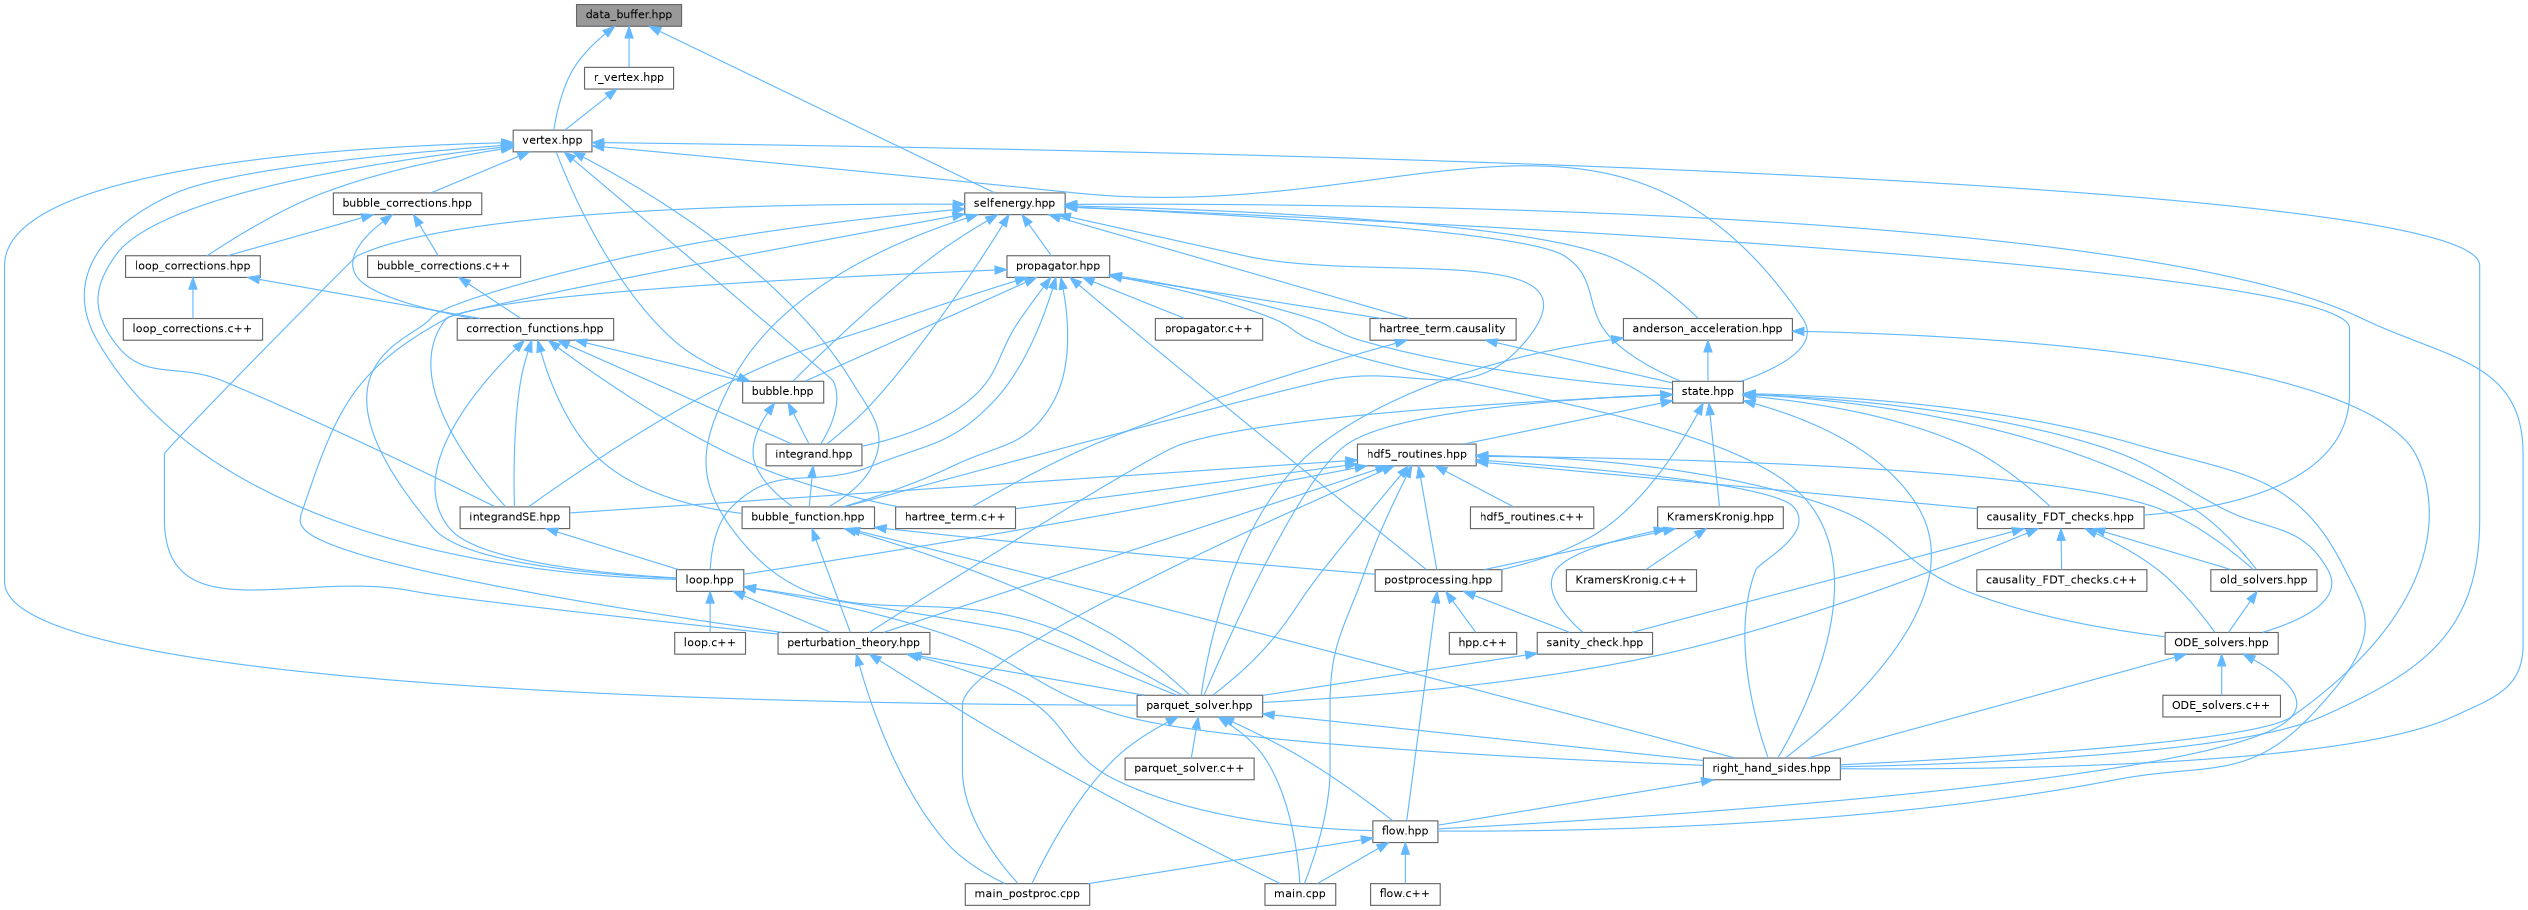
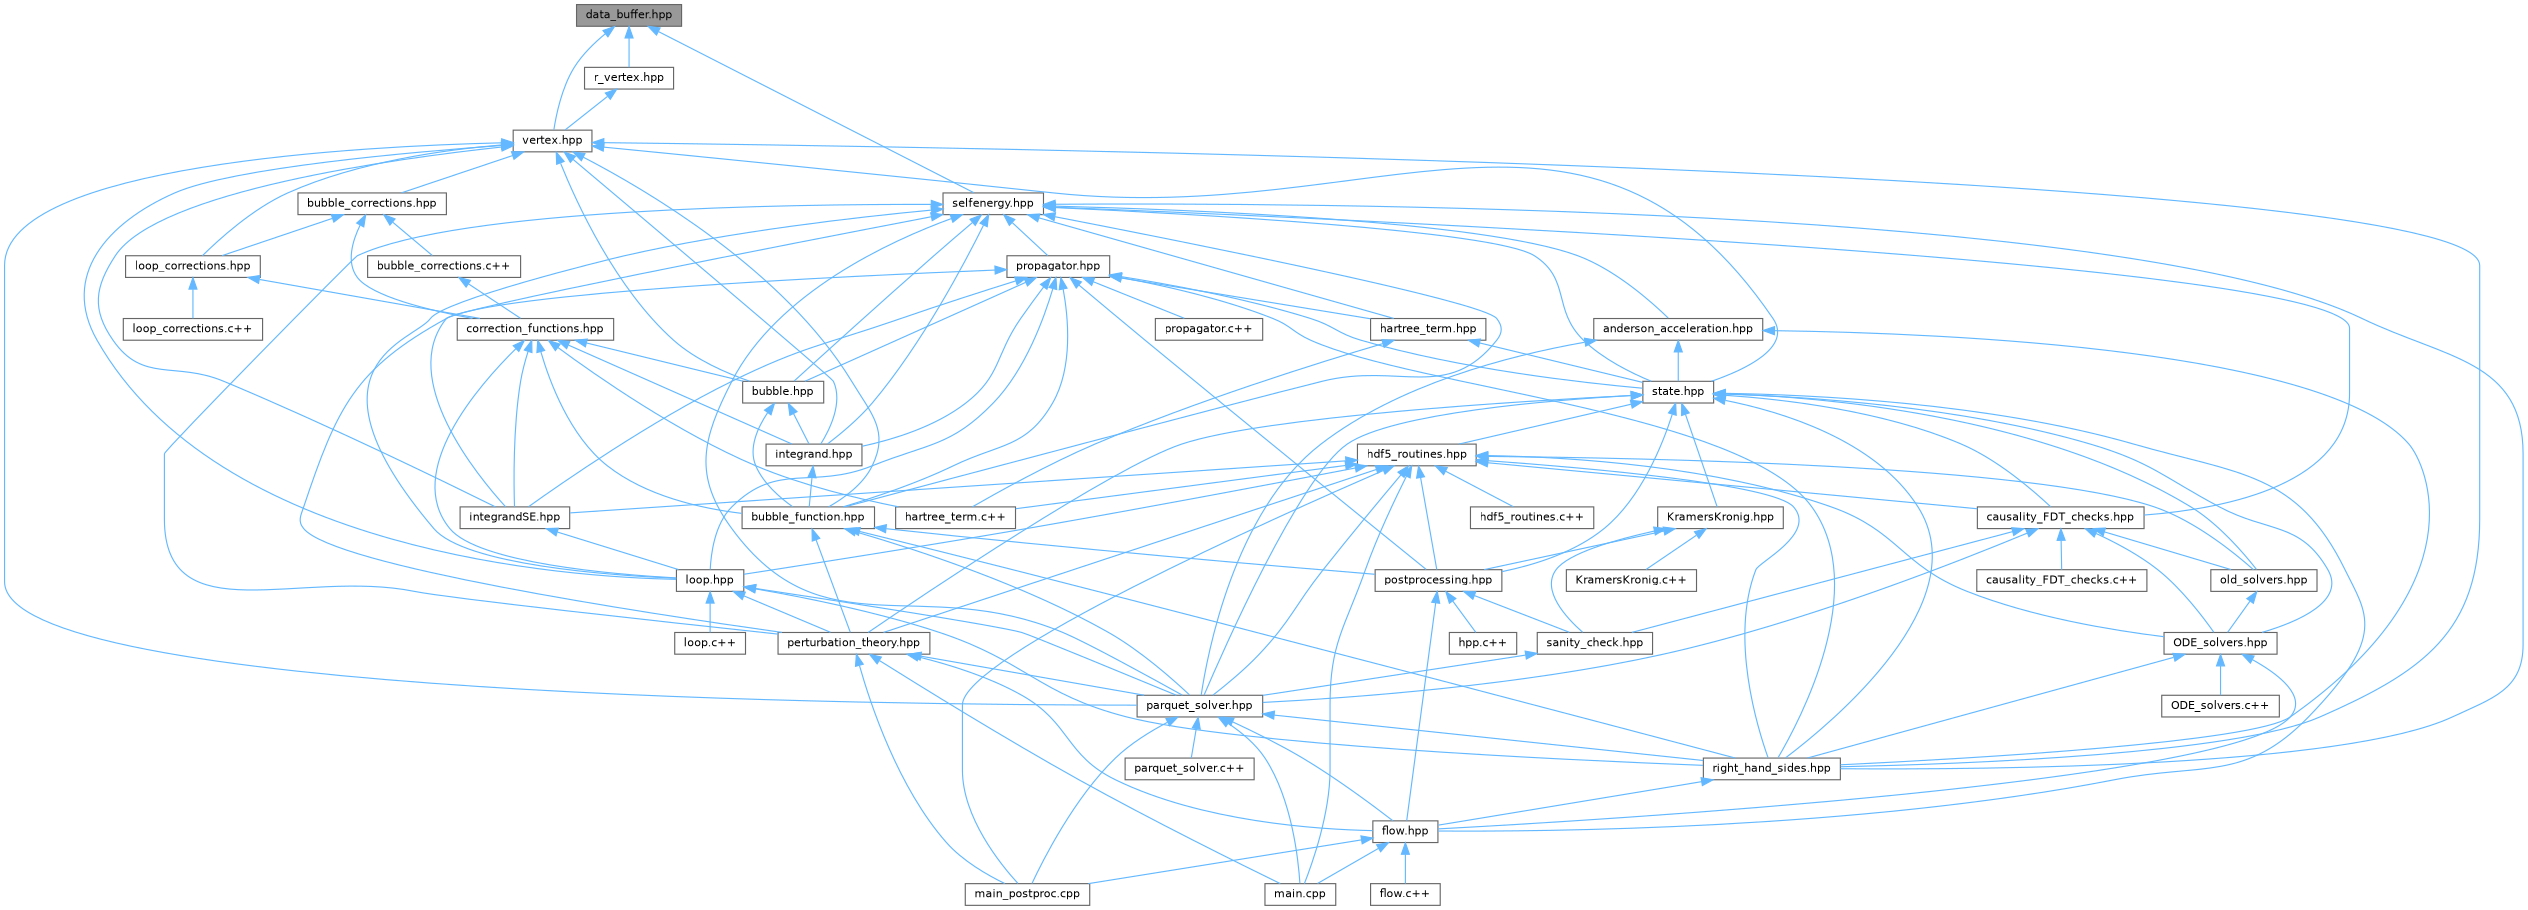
(617, 272) -> (637, 300)
(1443, 329) -> (1428, 329)
